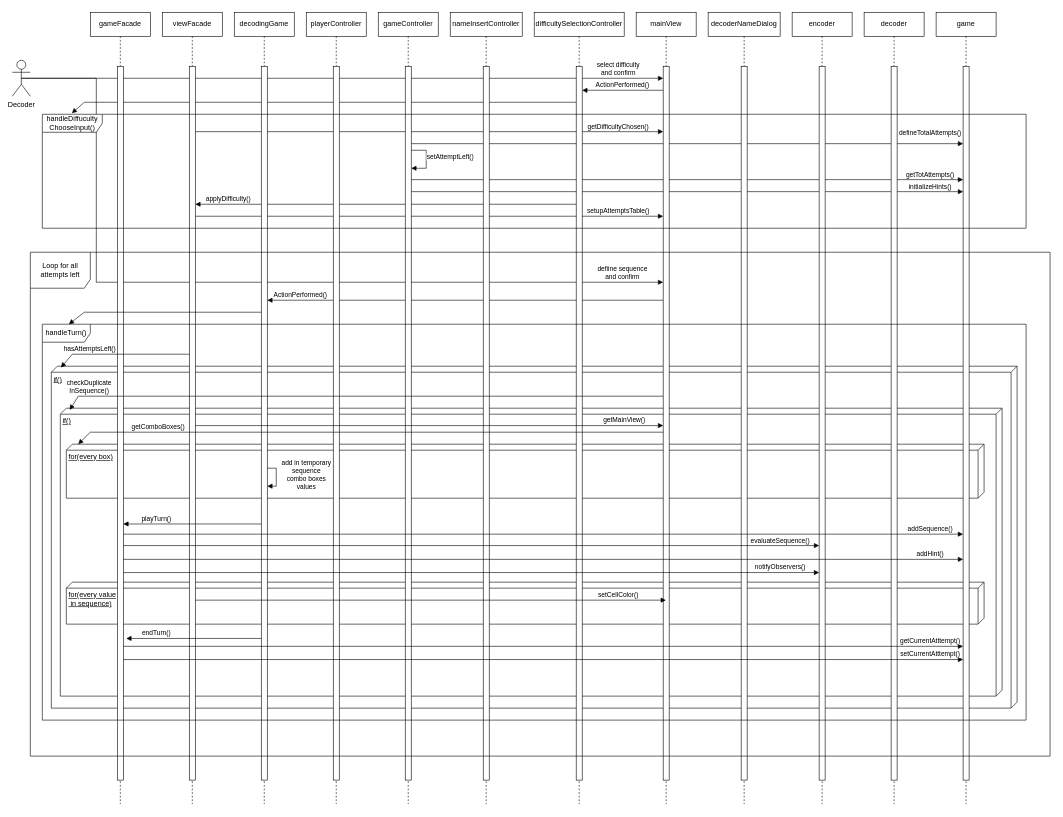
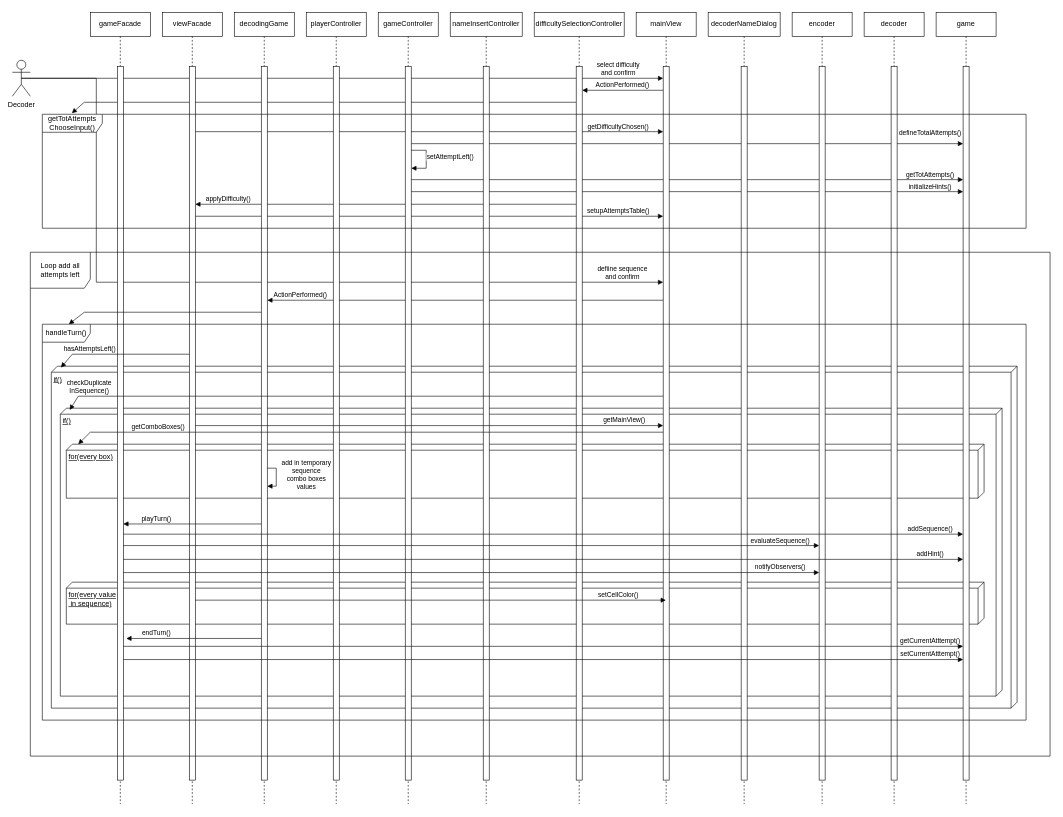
(72, 123) -> (72, 123)
(60, 270) -> (60, 270)
